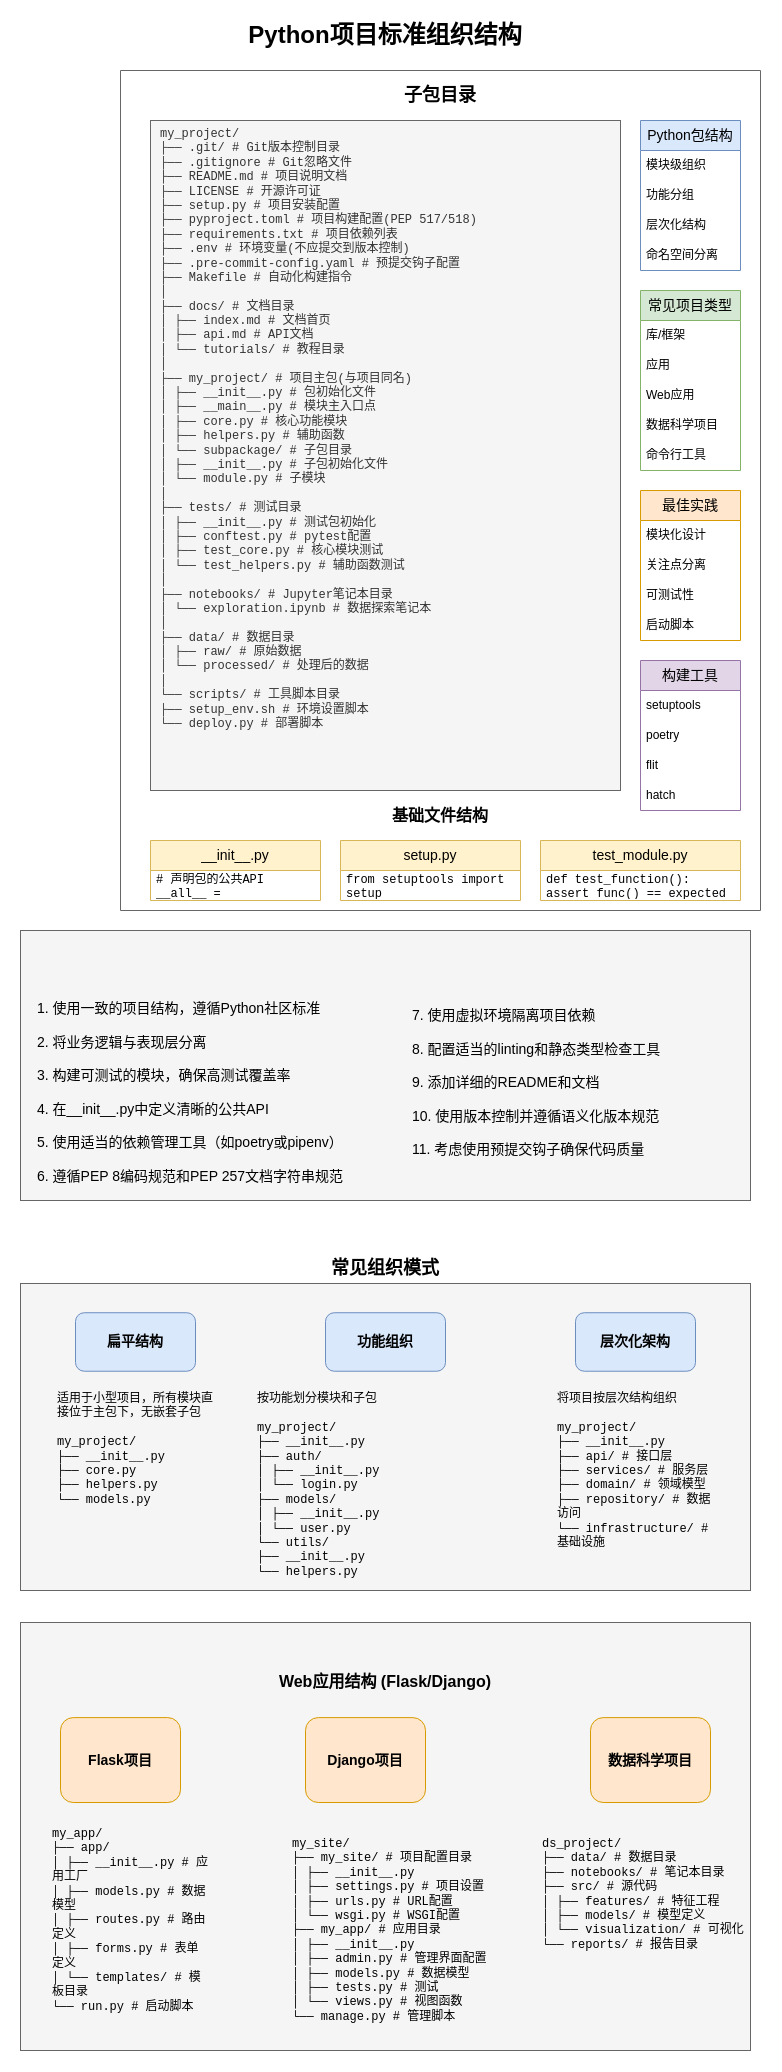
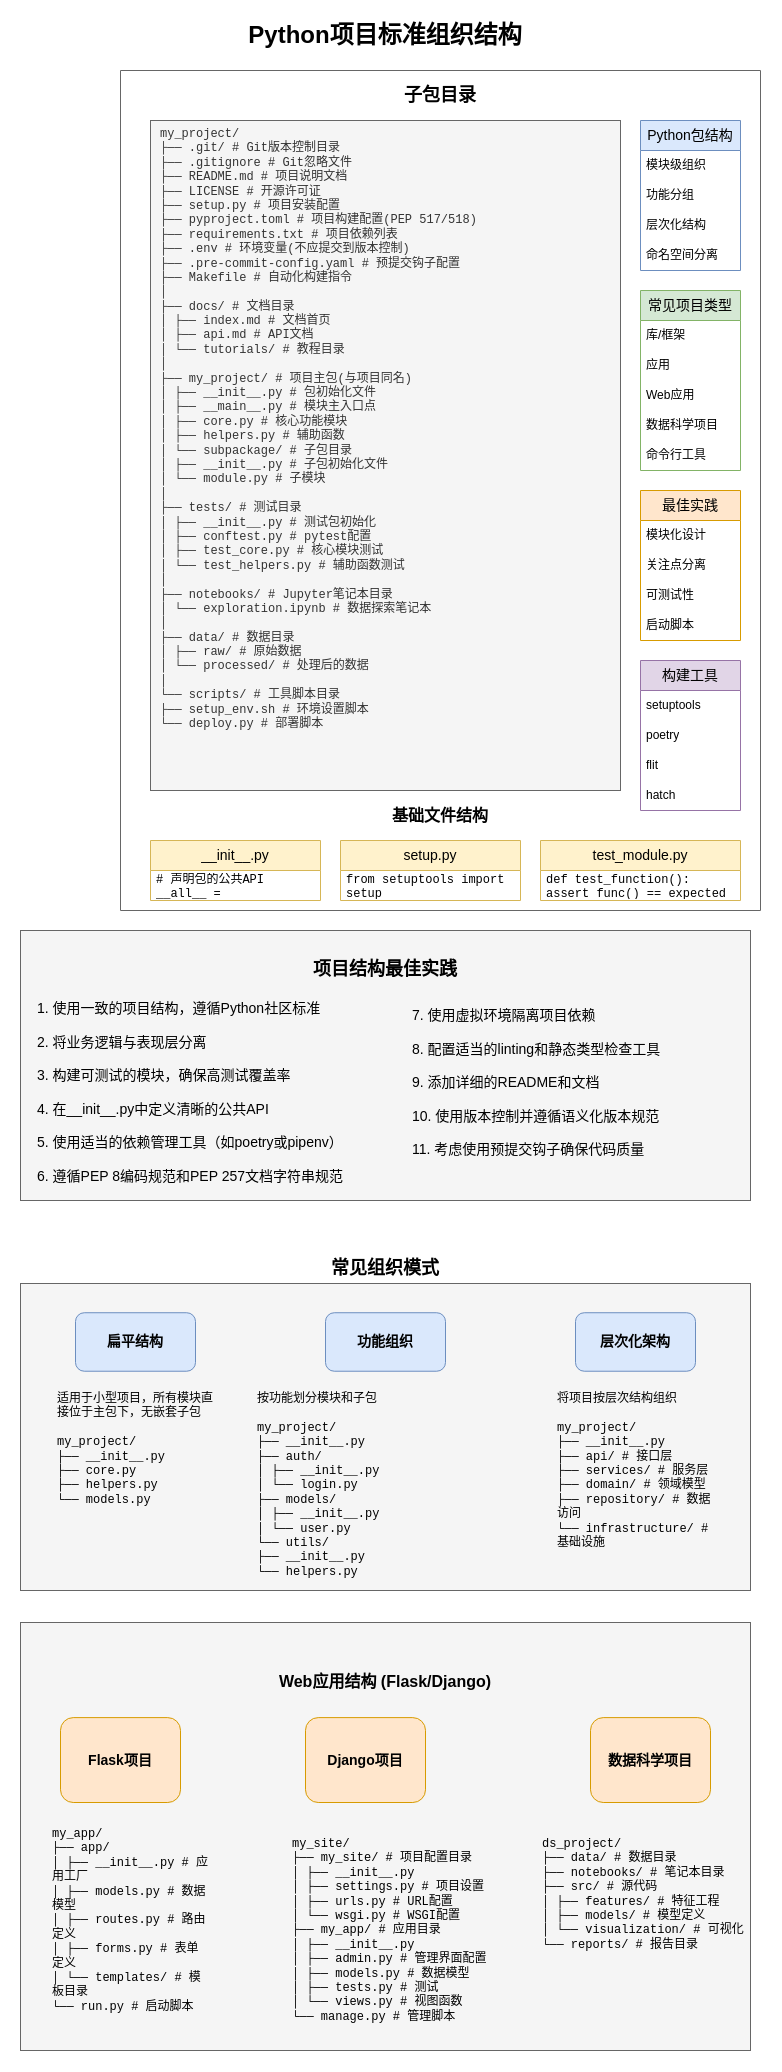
none -> (386, 970)
